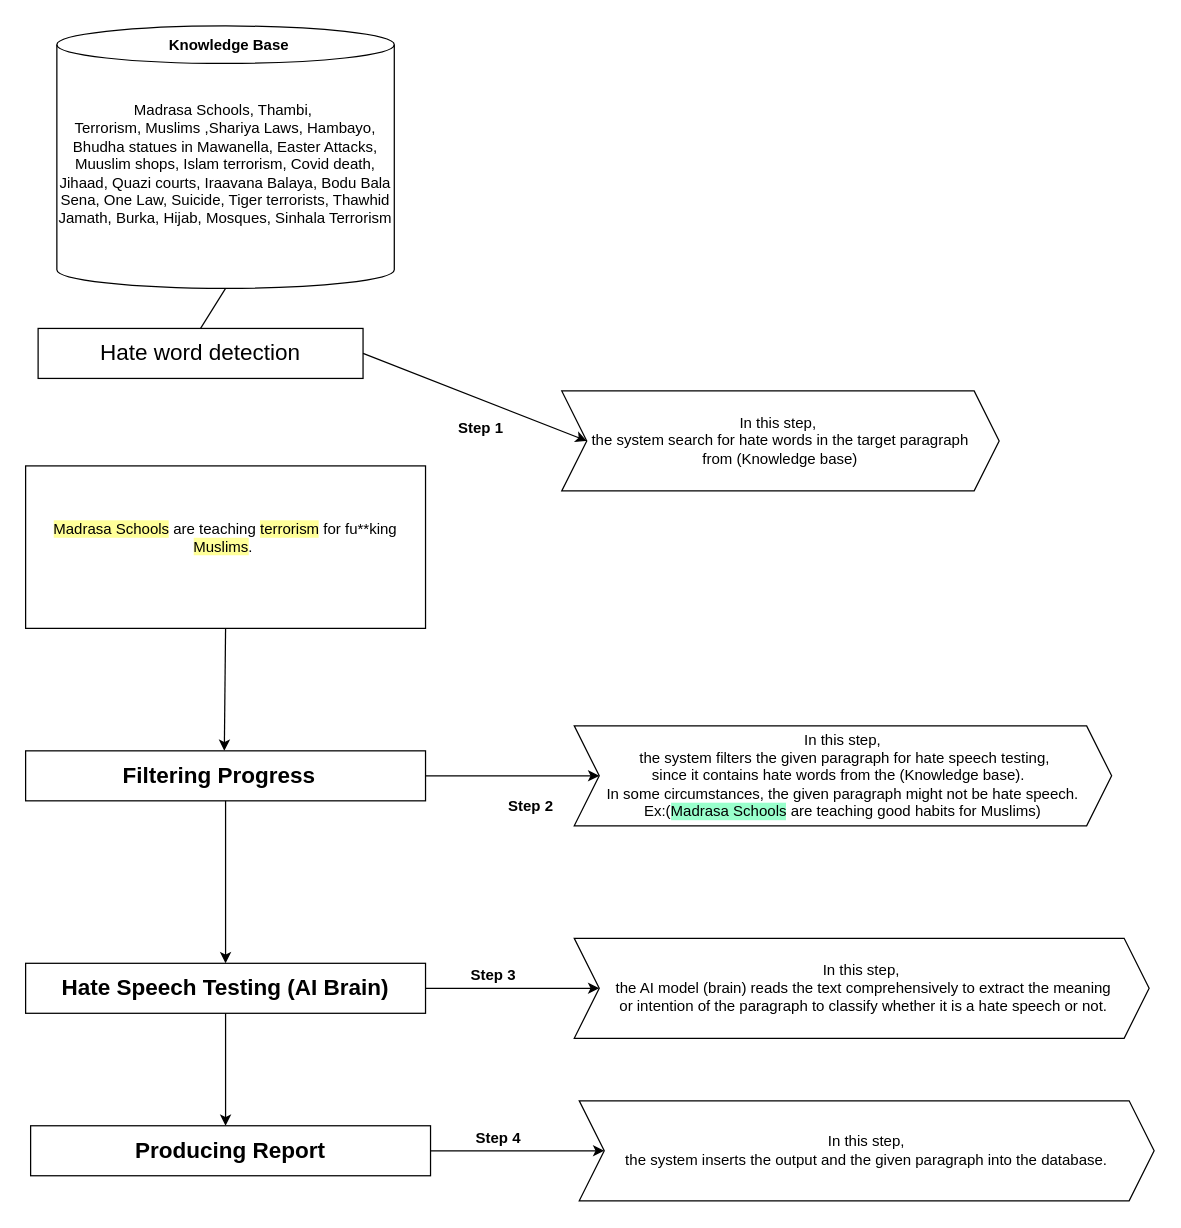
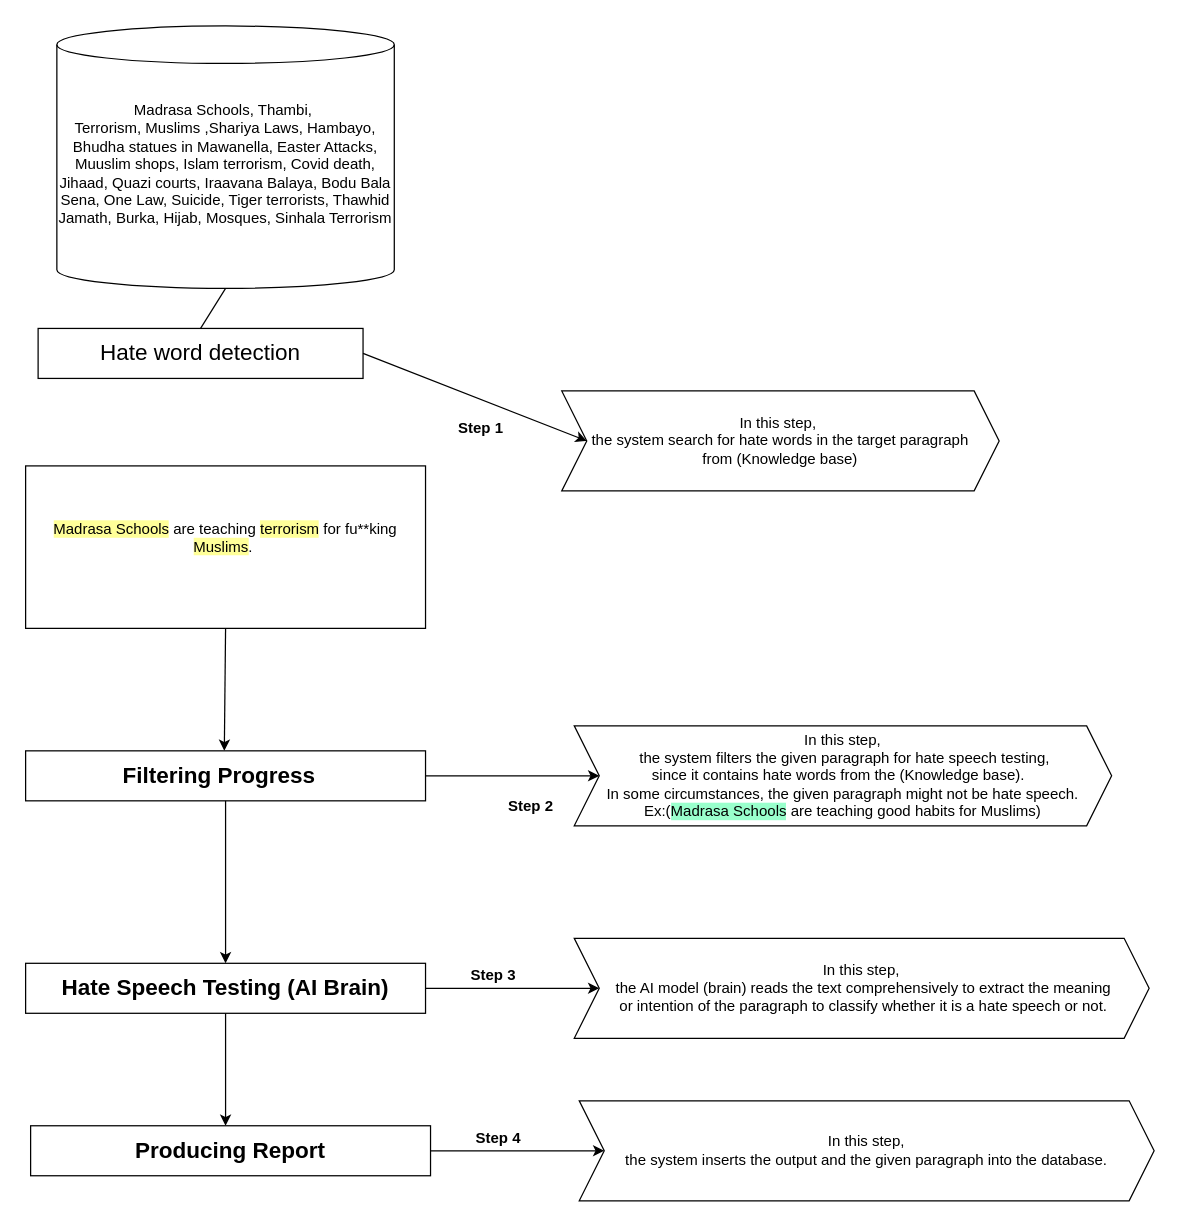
(231, 44) -> none
